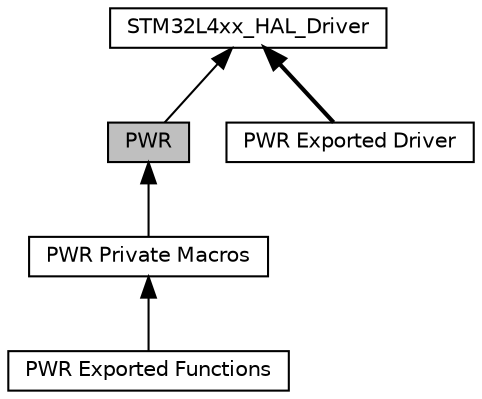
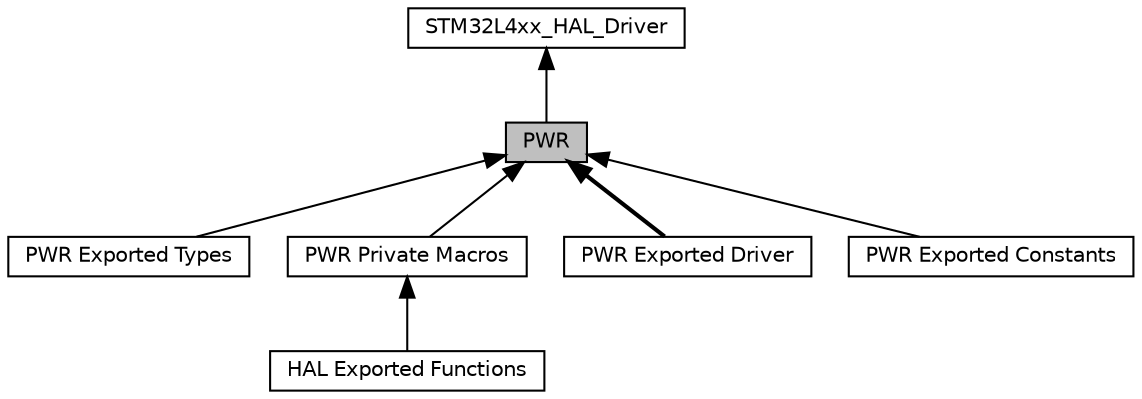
(307, 93) -> (625, 206)
none -> (129, 257)
none -> (991, 257)
(149, 371) -> (407, 371)
